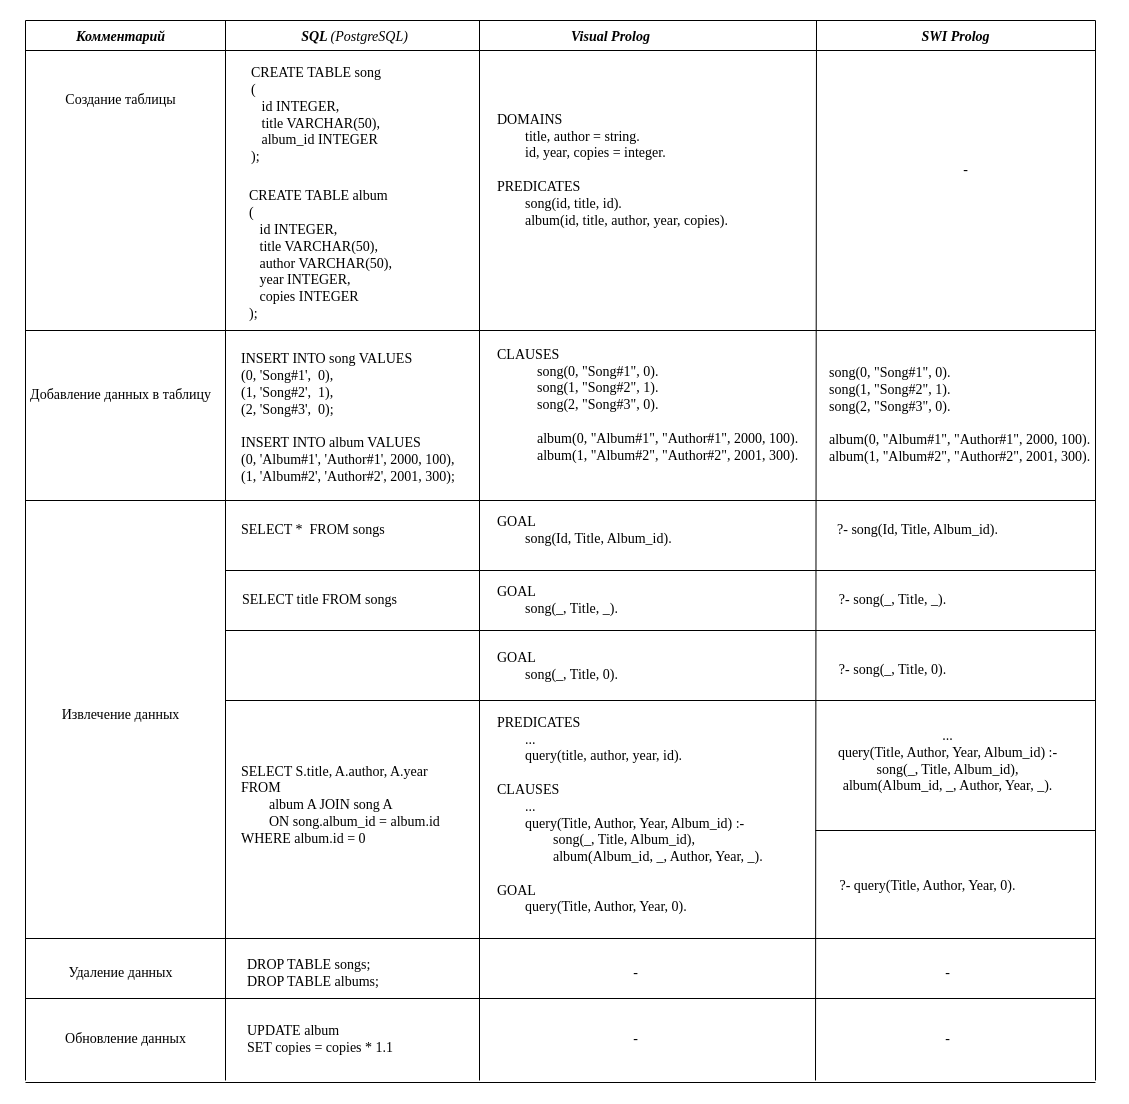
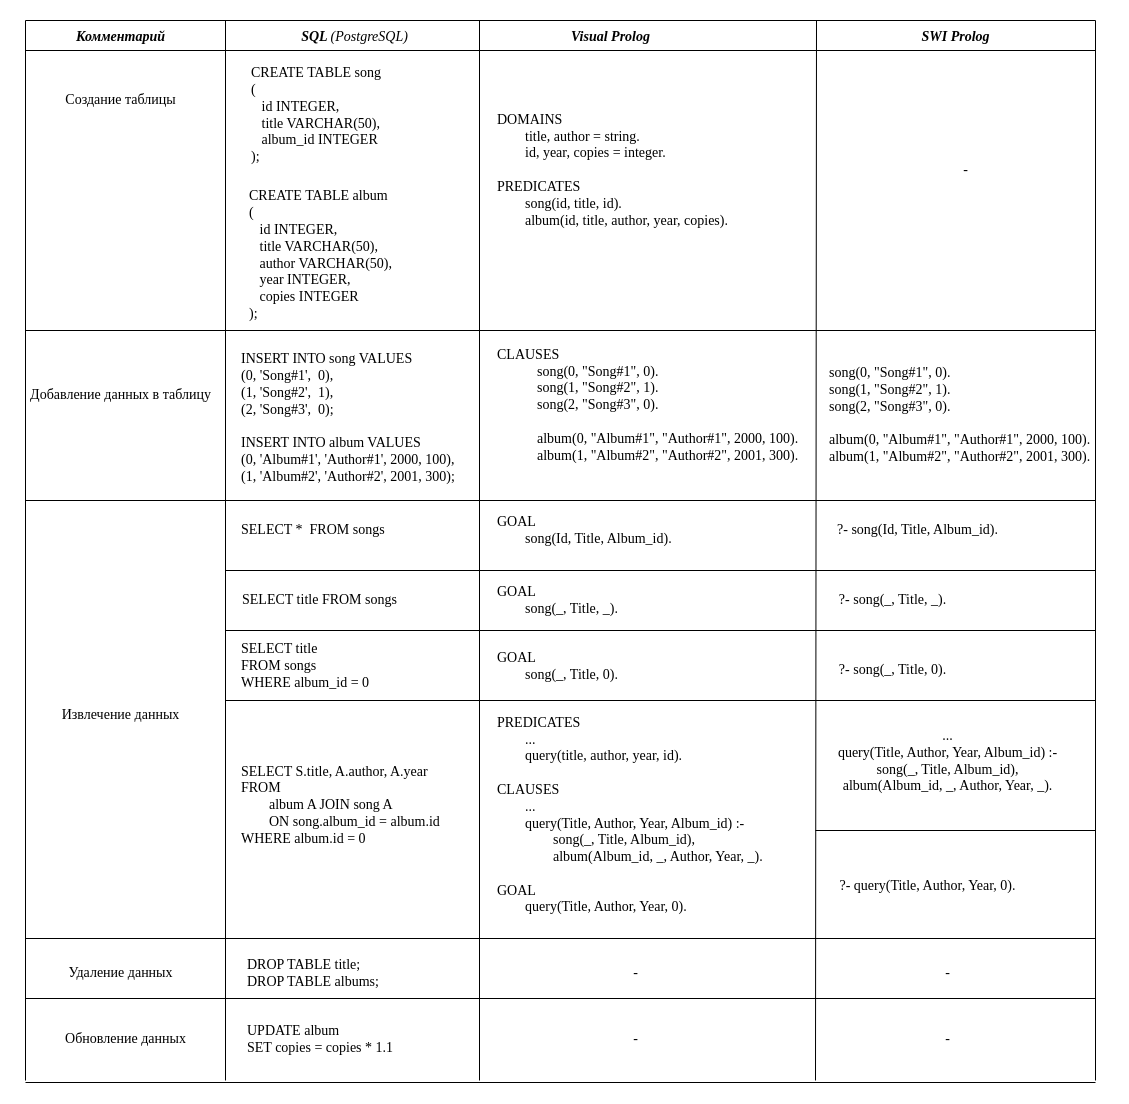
none -> (310, 667)
(311, 974) -> (311, 974)
